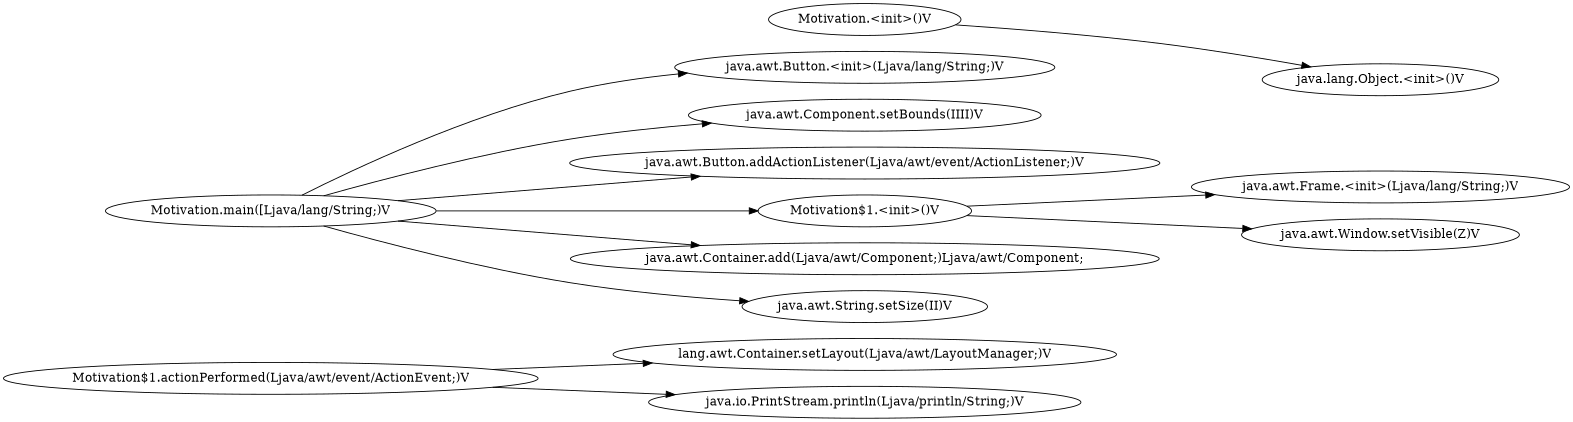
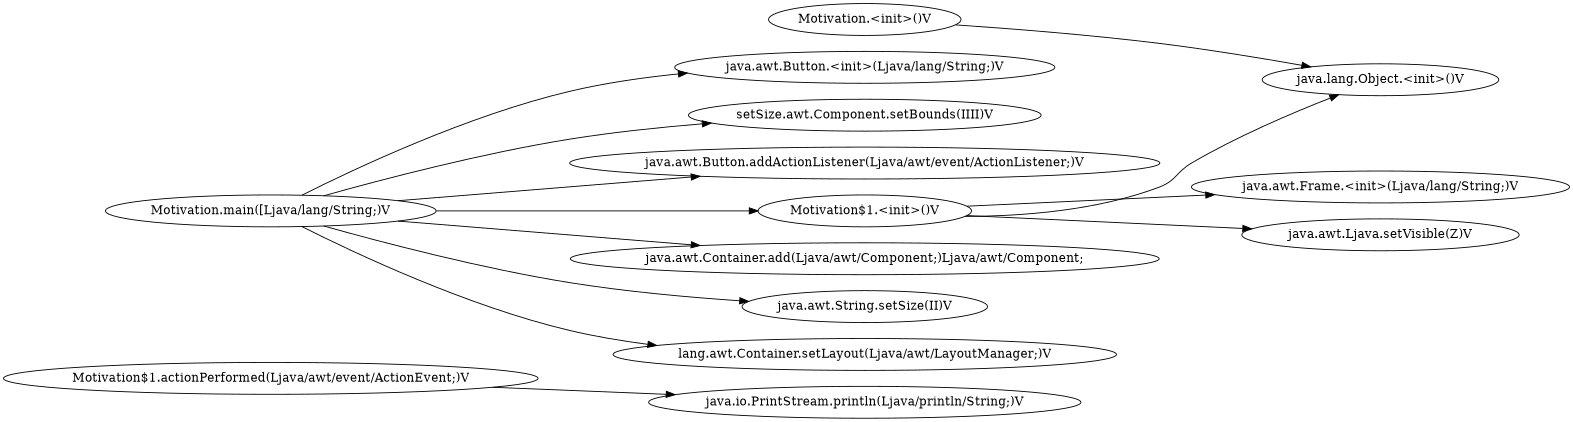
(865, 115) -> (865, 115)
none -> (1158, 188)
(1380, 235) -> (1380, 235)
(568, 366) -> (470, 300)
